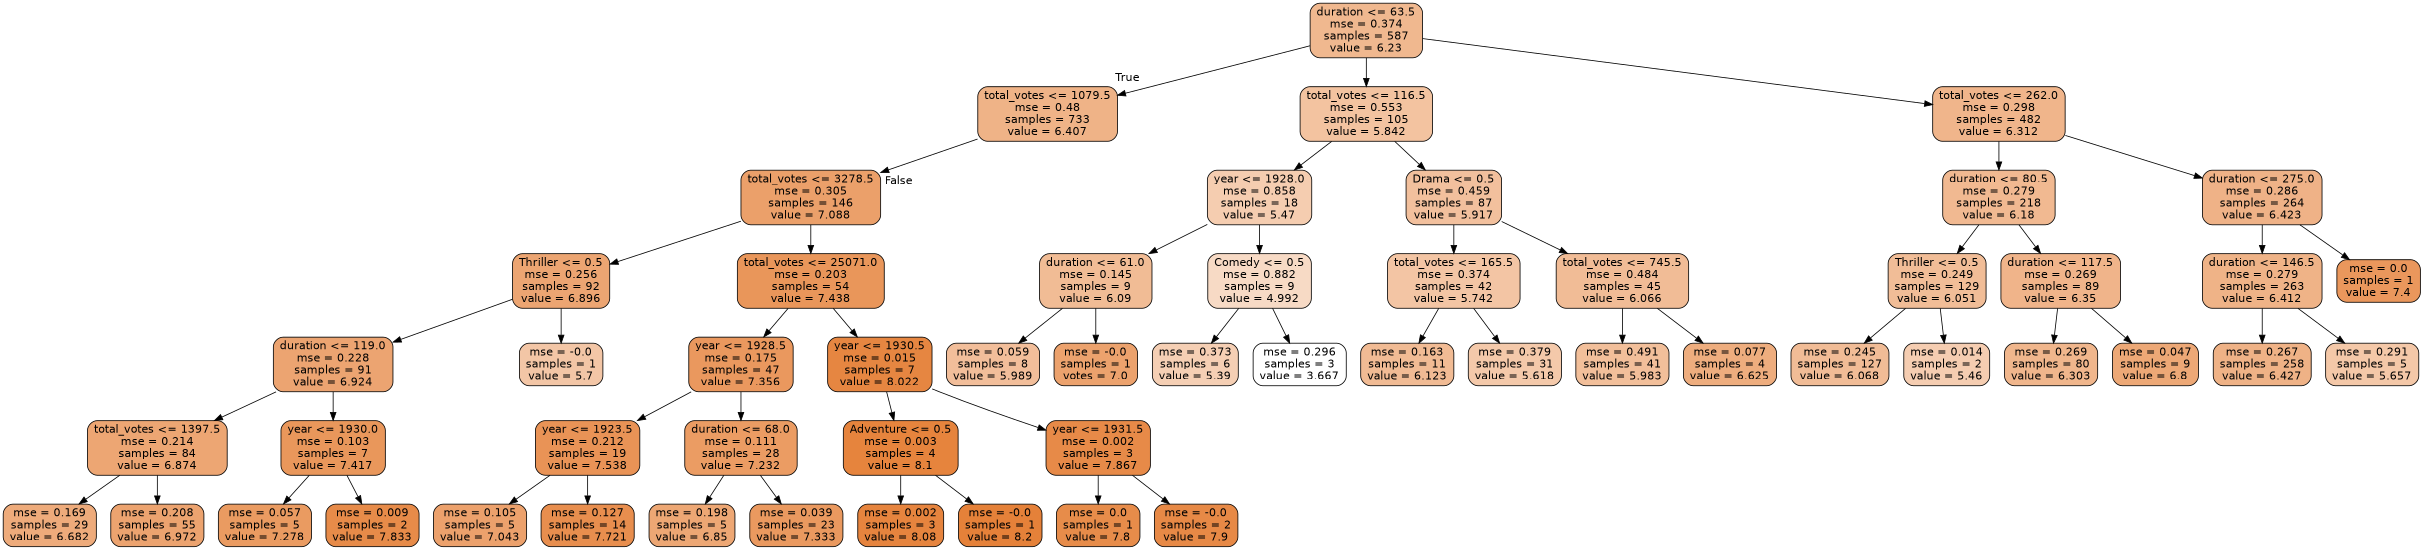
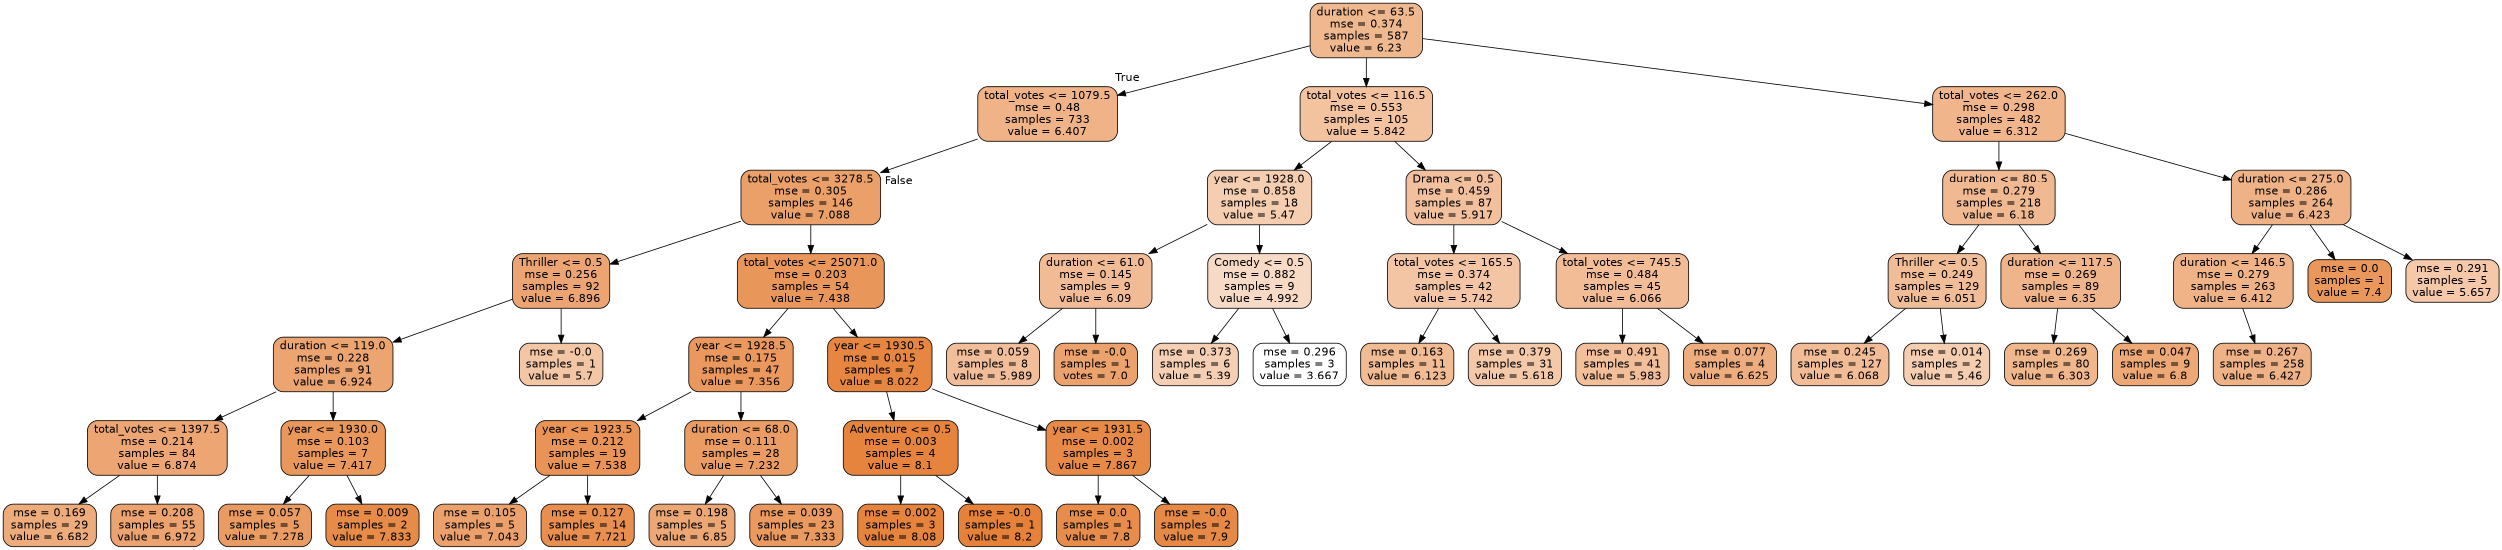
(2318, 323) -> (2374, 240)
